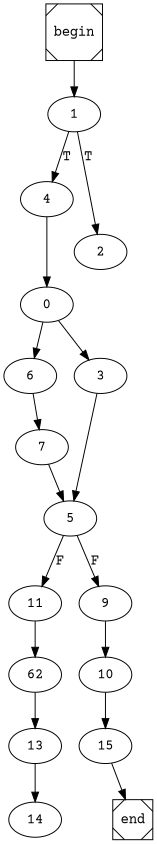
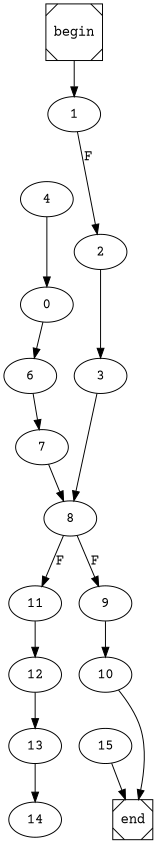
(62, 152) -> none
(88, 157) -> (88, 157)
(71, 336) -> (101, 309)
(70, 518) -> (70, 518)
(35, 675) -> (35, 675)
(105, 705) -> (143, 737)
